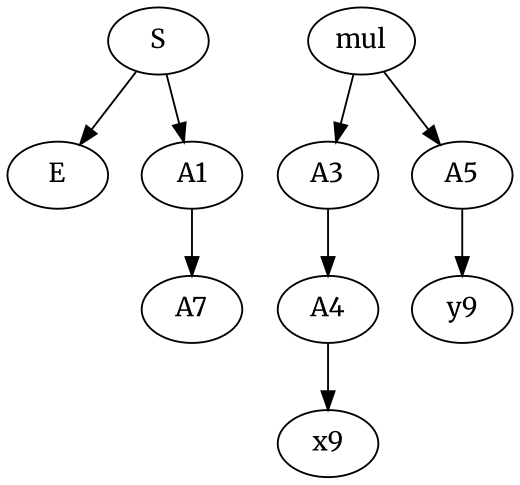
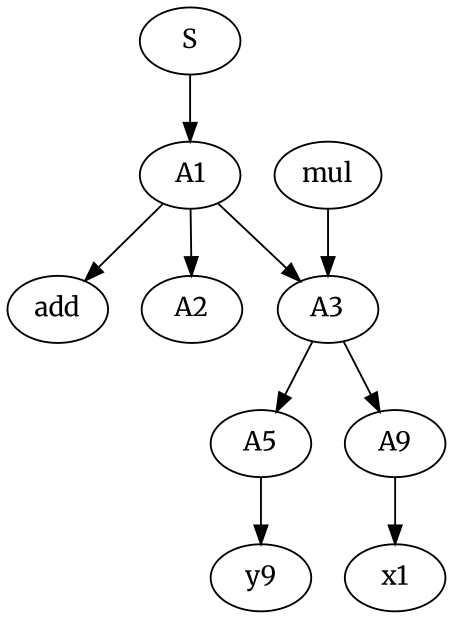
(406, 101) -> (299, 368)
(58, 175) -> none
none -> (252, 236)
none -> (58, 309)
(192, 309) -> (192, 309)
(328, 309) -> (395, 444)
(328, 444) -> (395, 578)
